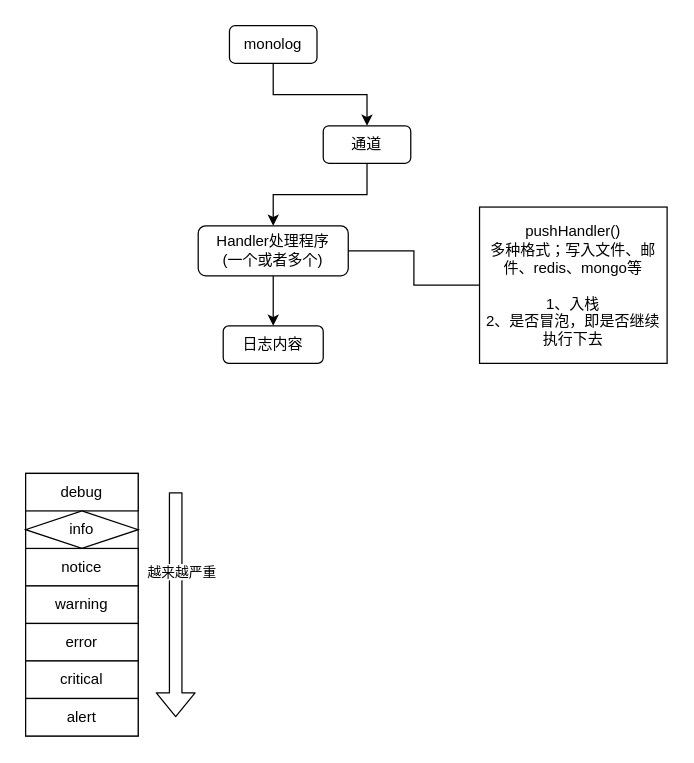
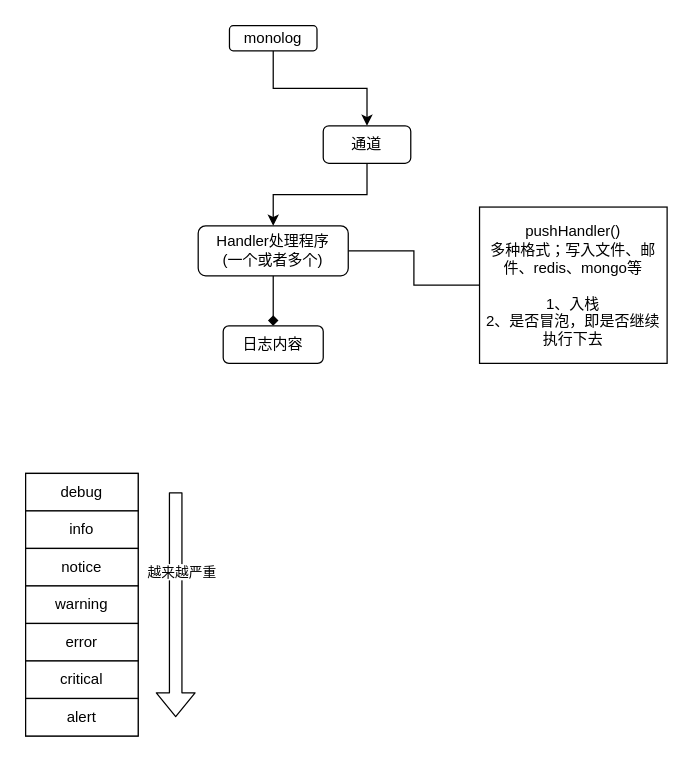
(273, 44) -> (273, 38)
(273, 316) -> (273, 315)
(82, 529) -> (82, 529)
